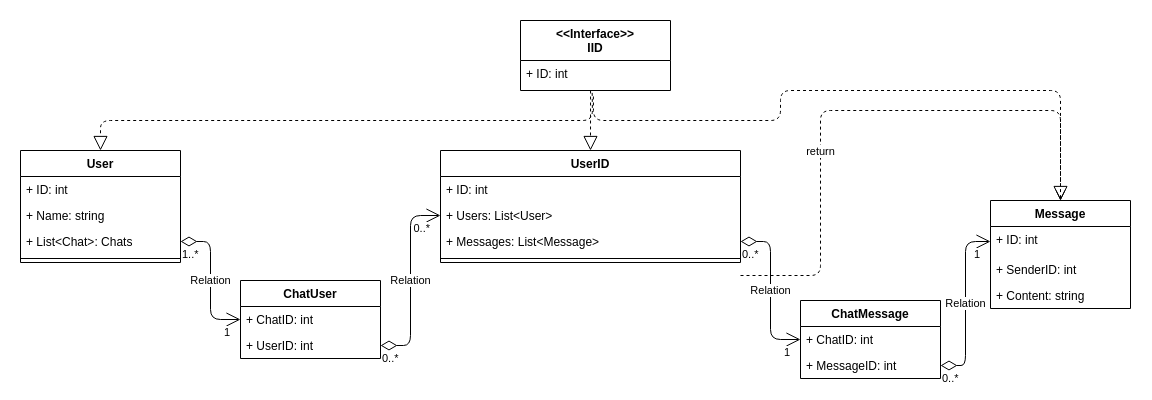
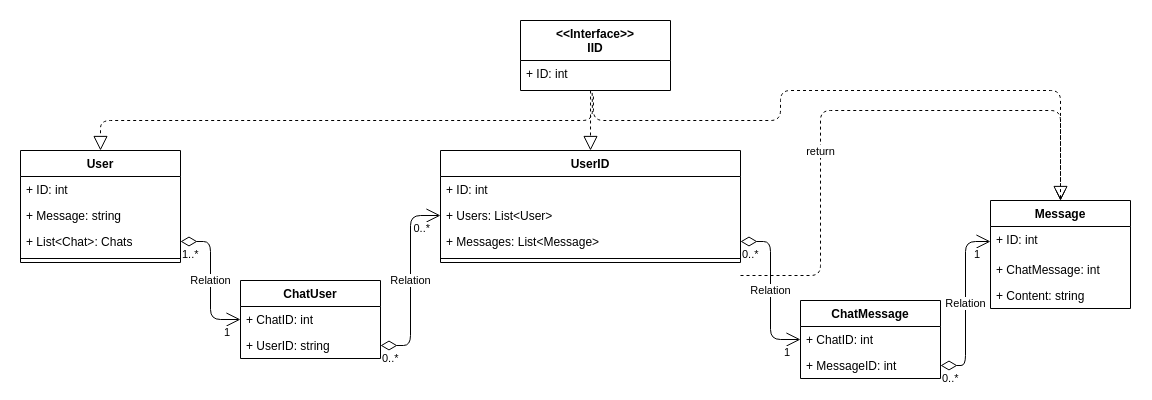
(67, 216) -> (77, 216)
(1040, 270) -> (1050, 270)
(283, 346) -> (294, 346)
